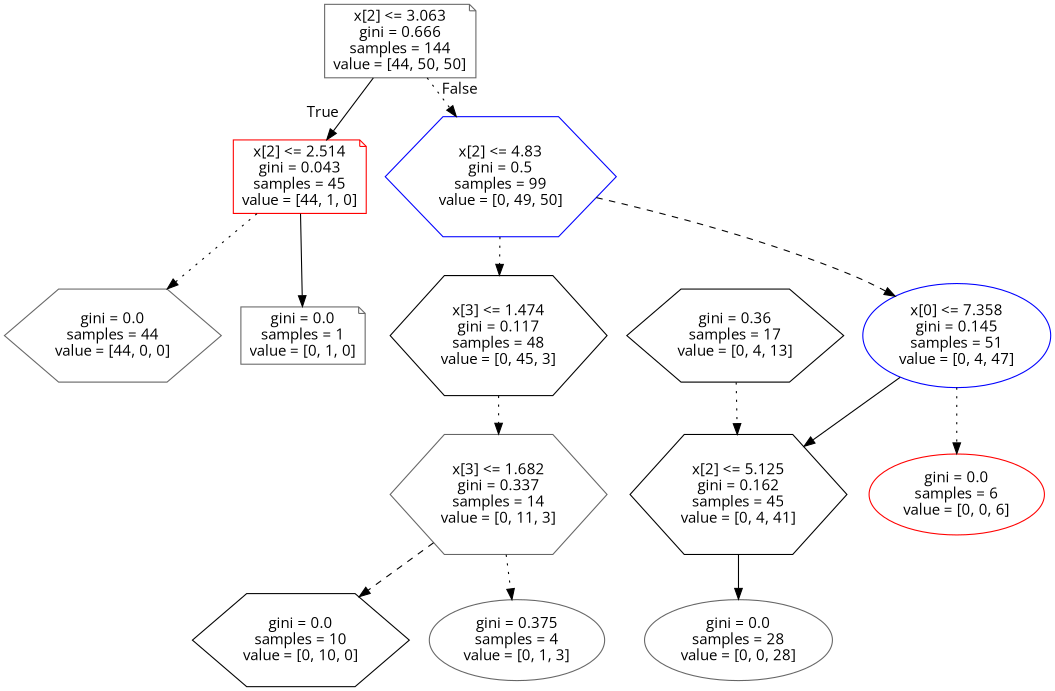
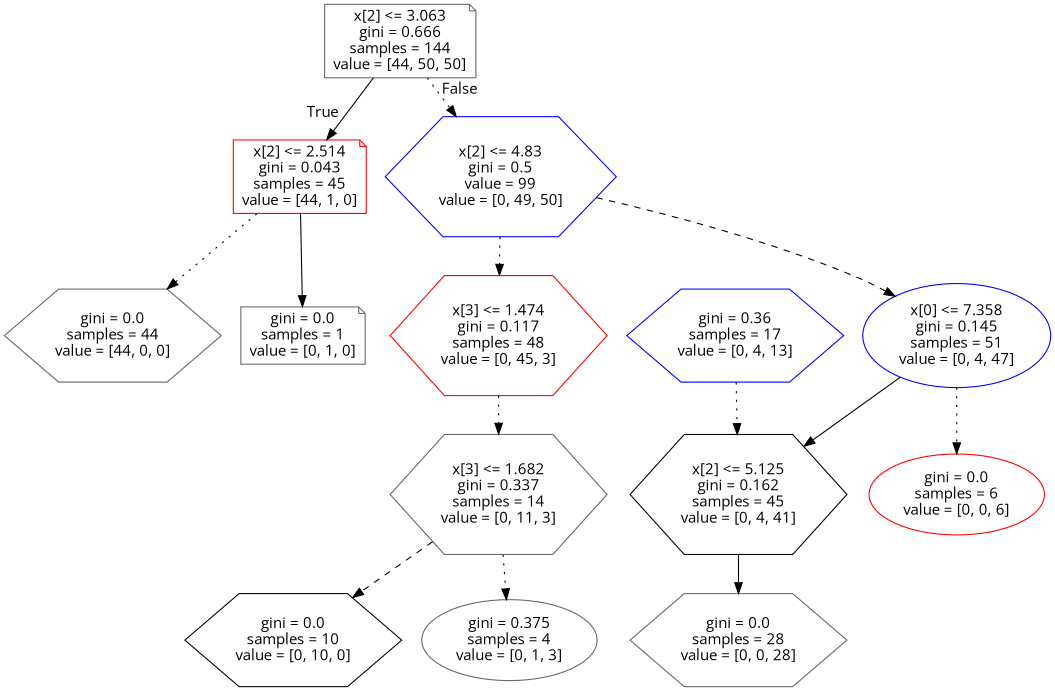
(501, 177) -> (501, 177)
(499, 336) -> (499, 336)
(735, 336) -> (735, 336)
(738, 640) -> (738, 640)
